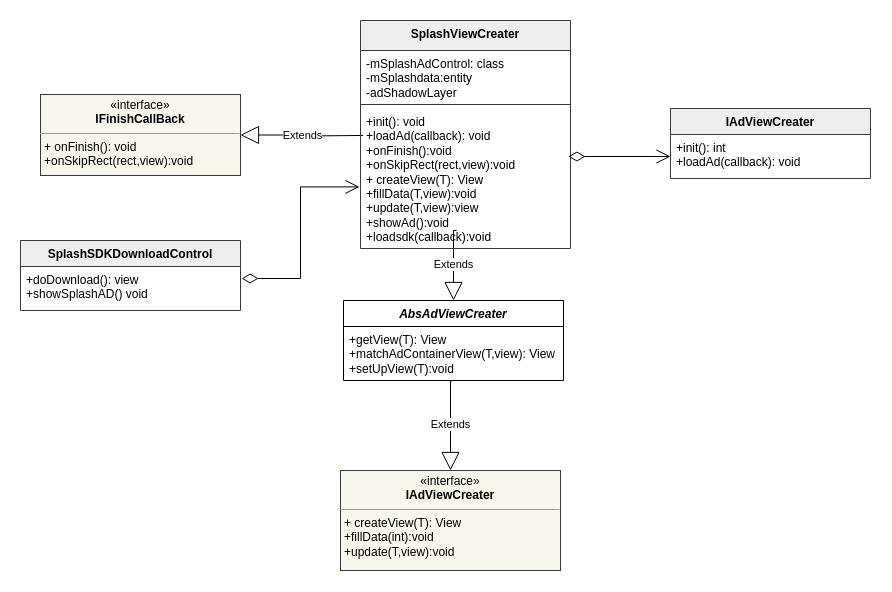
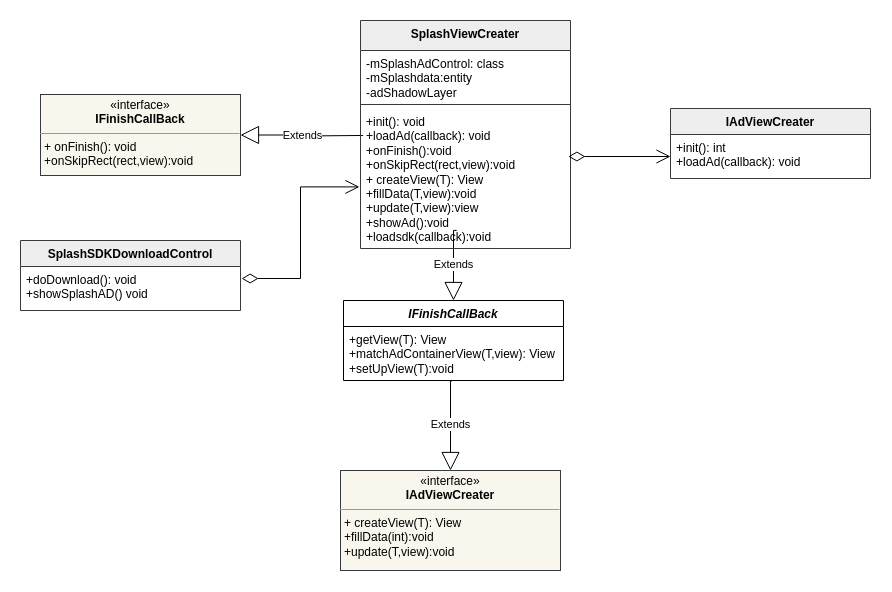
(89, 288) -> (89, 288)
(454, 315) -> (454, 315)
